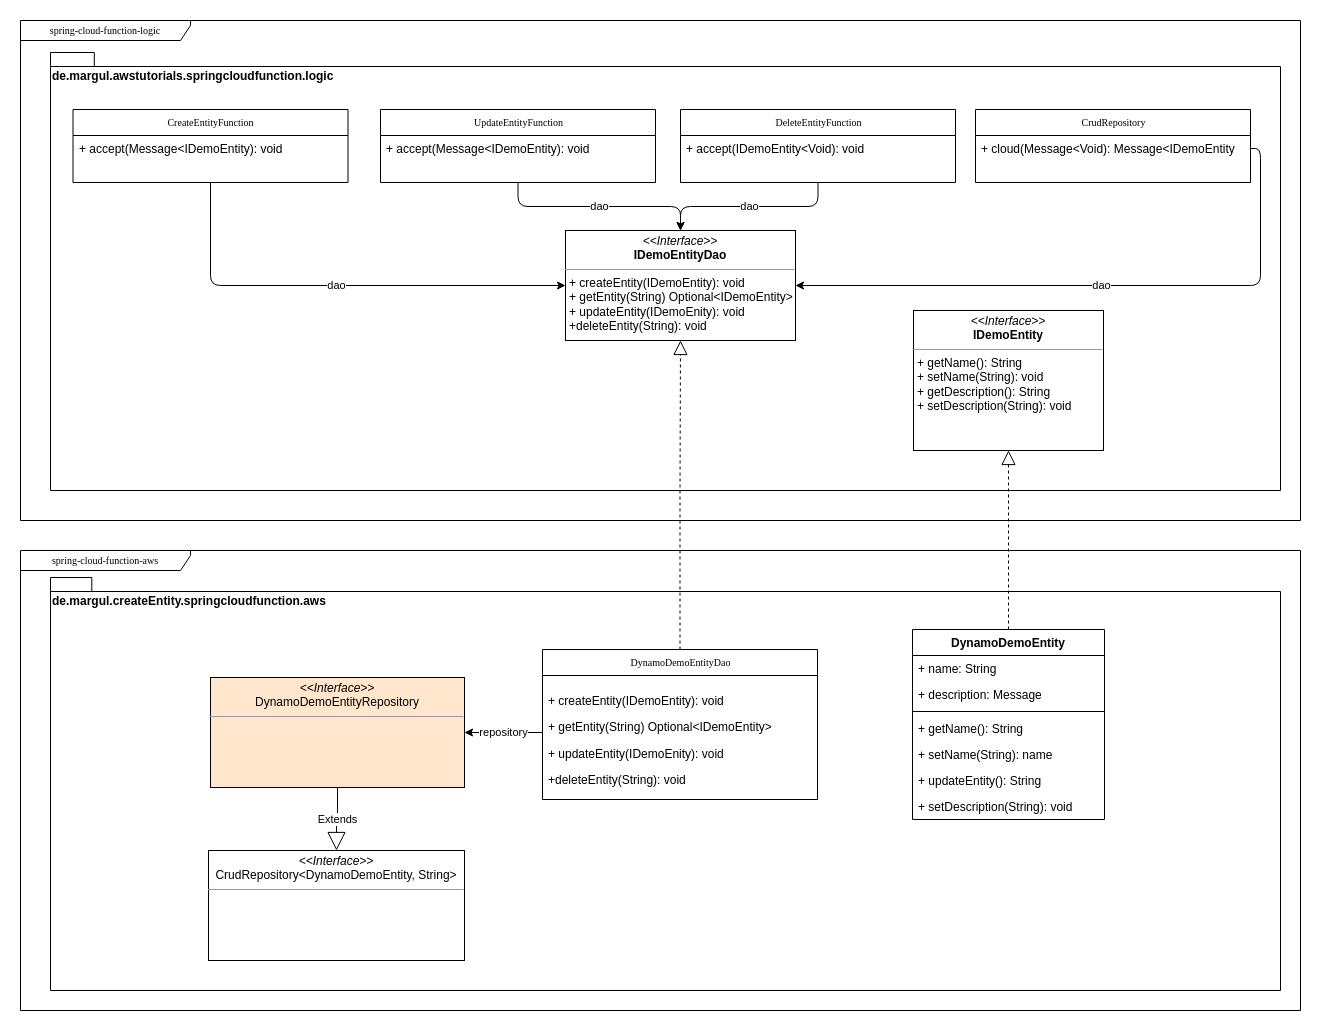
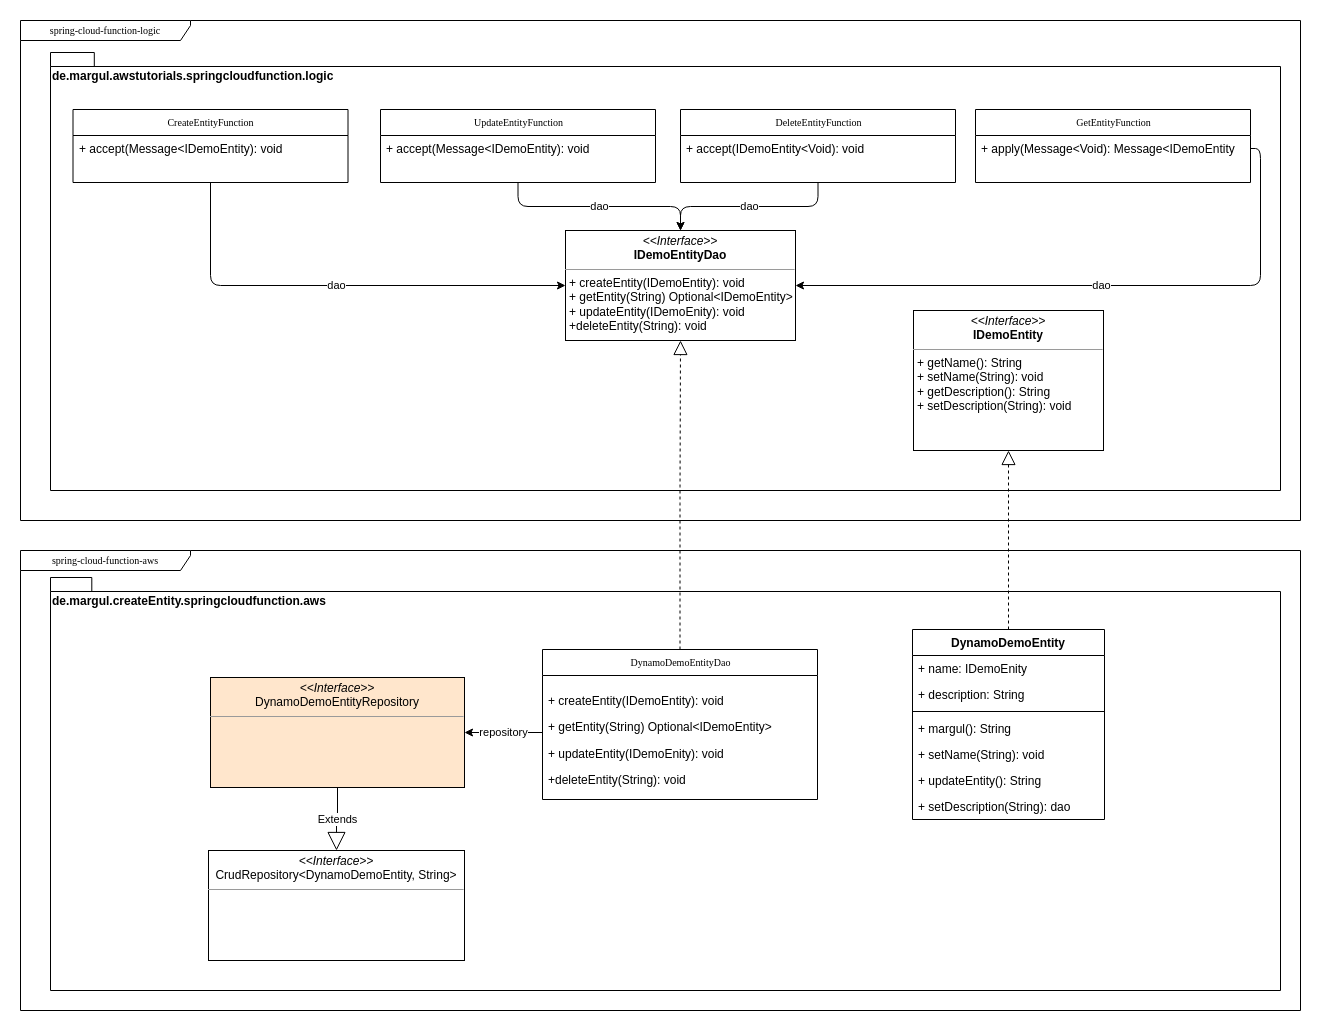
(1114, 123) -> (1114, 123)
(1113, 150) -> (1113, 150)
(959, 669) -> (972, 669)
(984, 695) -> (979, 695)
(976, 729) -> (971, 729)
(989, 755) -> (987, 755)
(1008, 807) -> (1006, 807)
